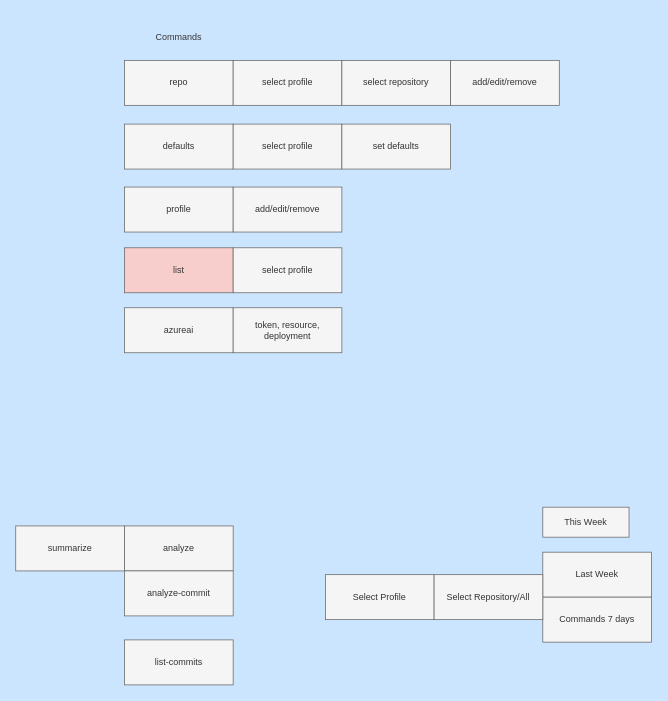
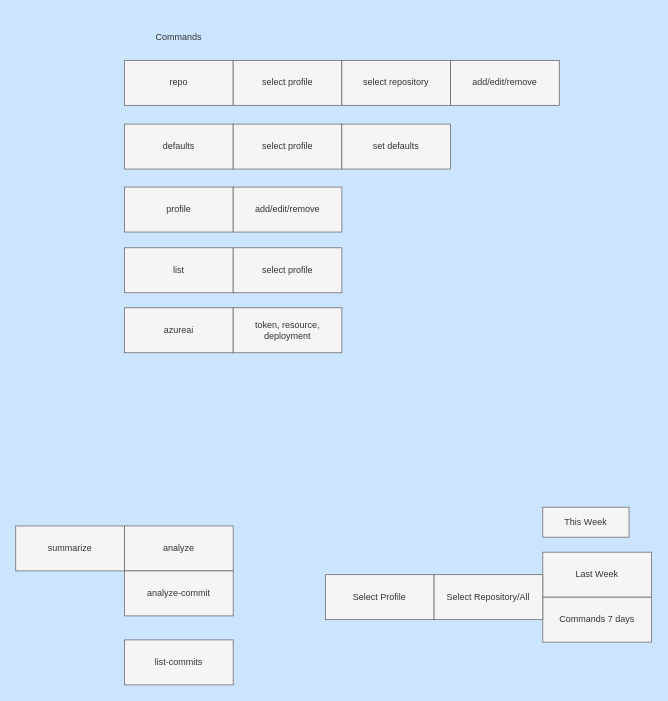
(179, 270) -> (179, 270)
